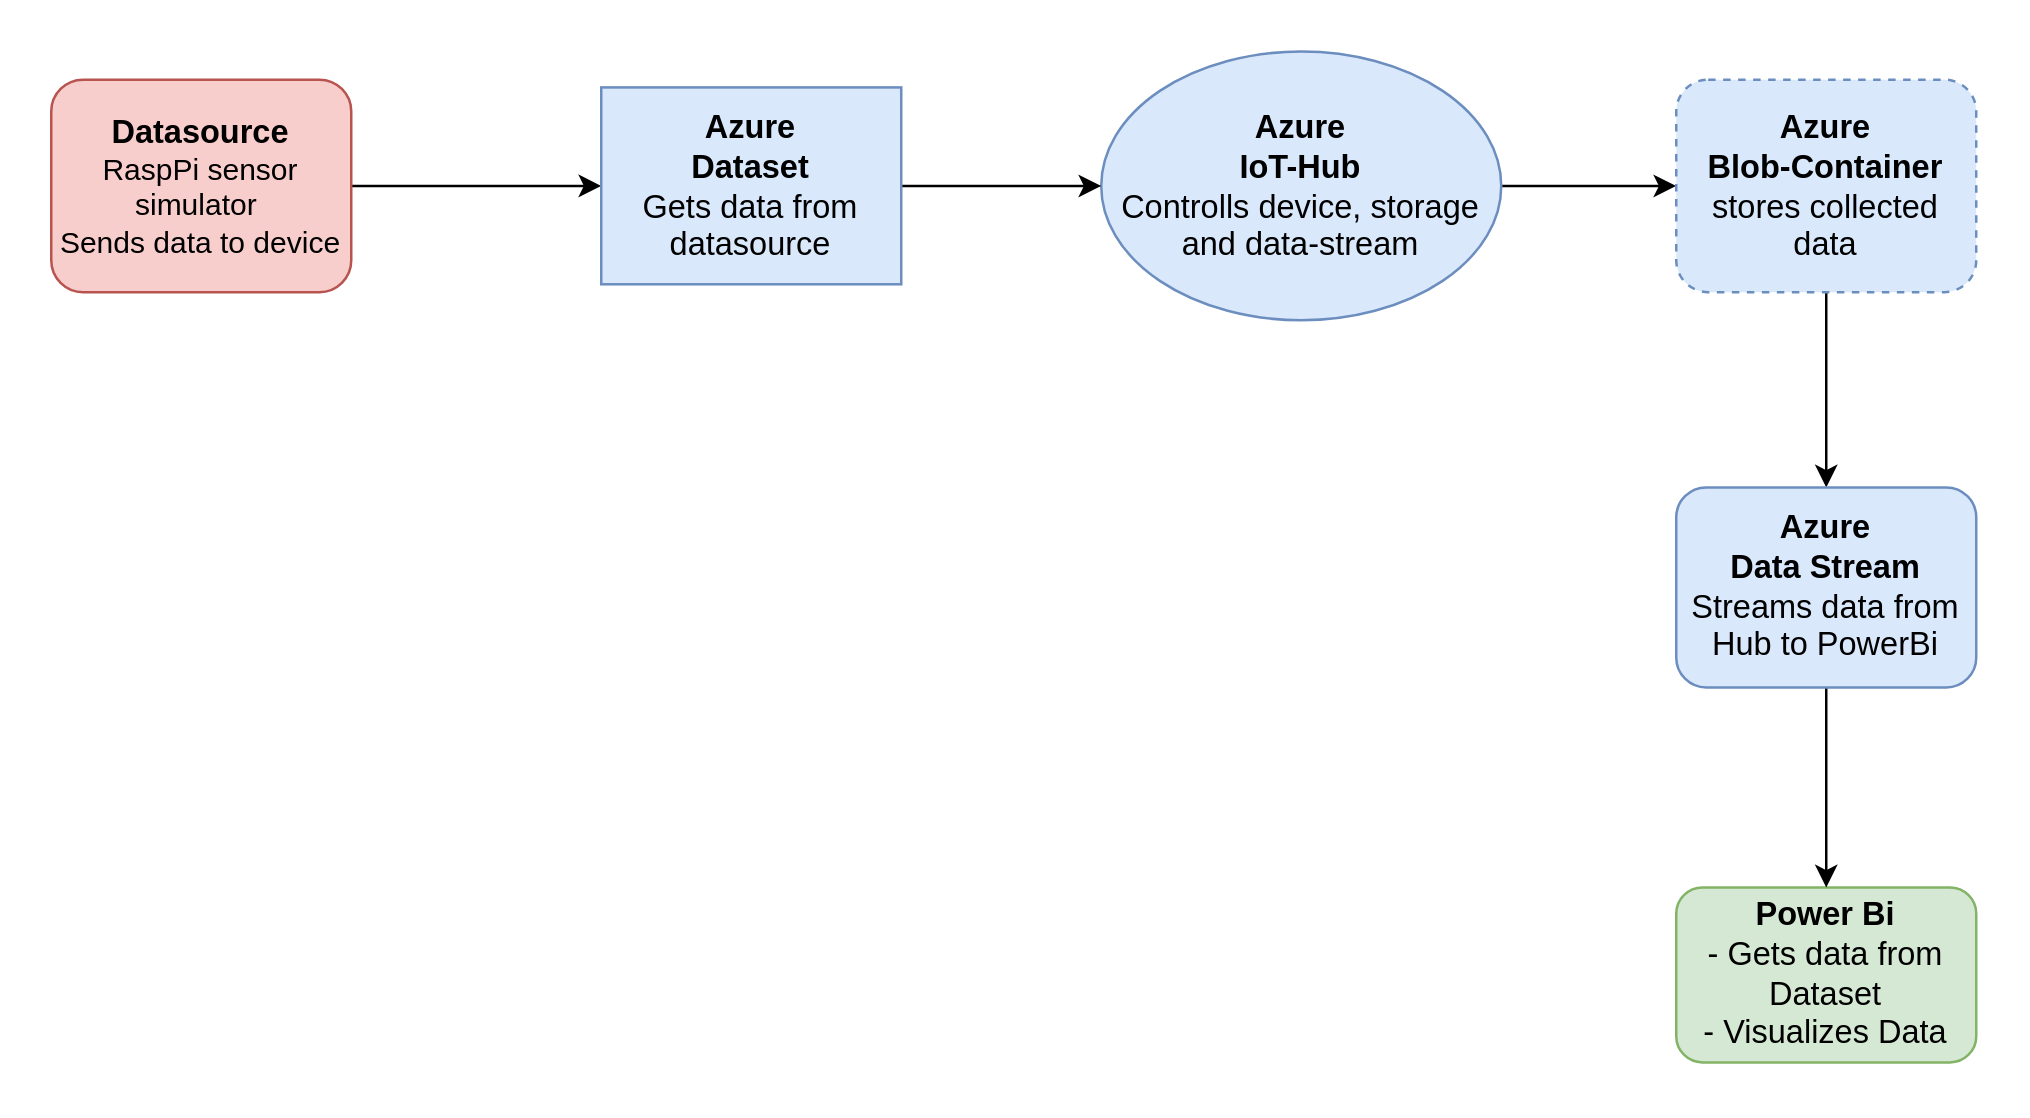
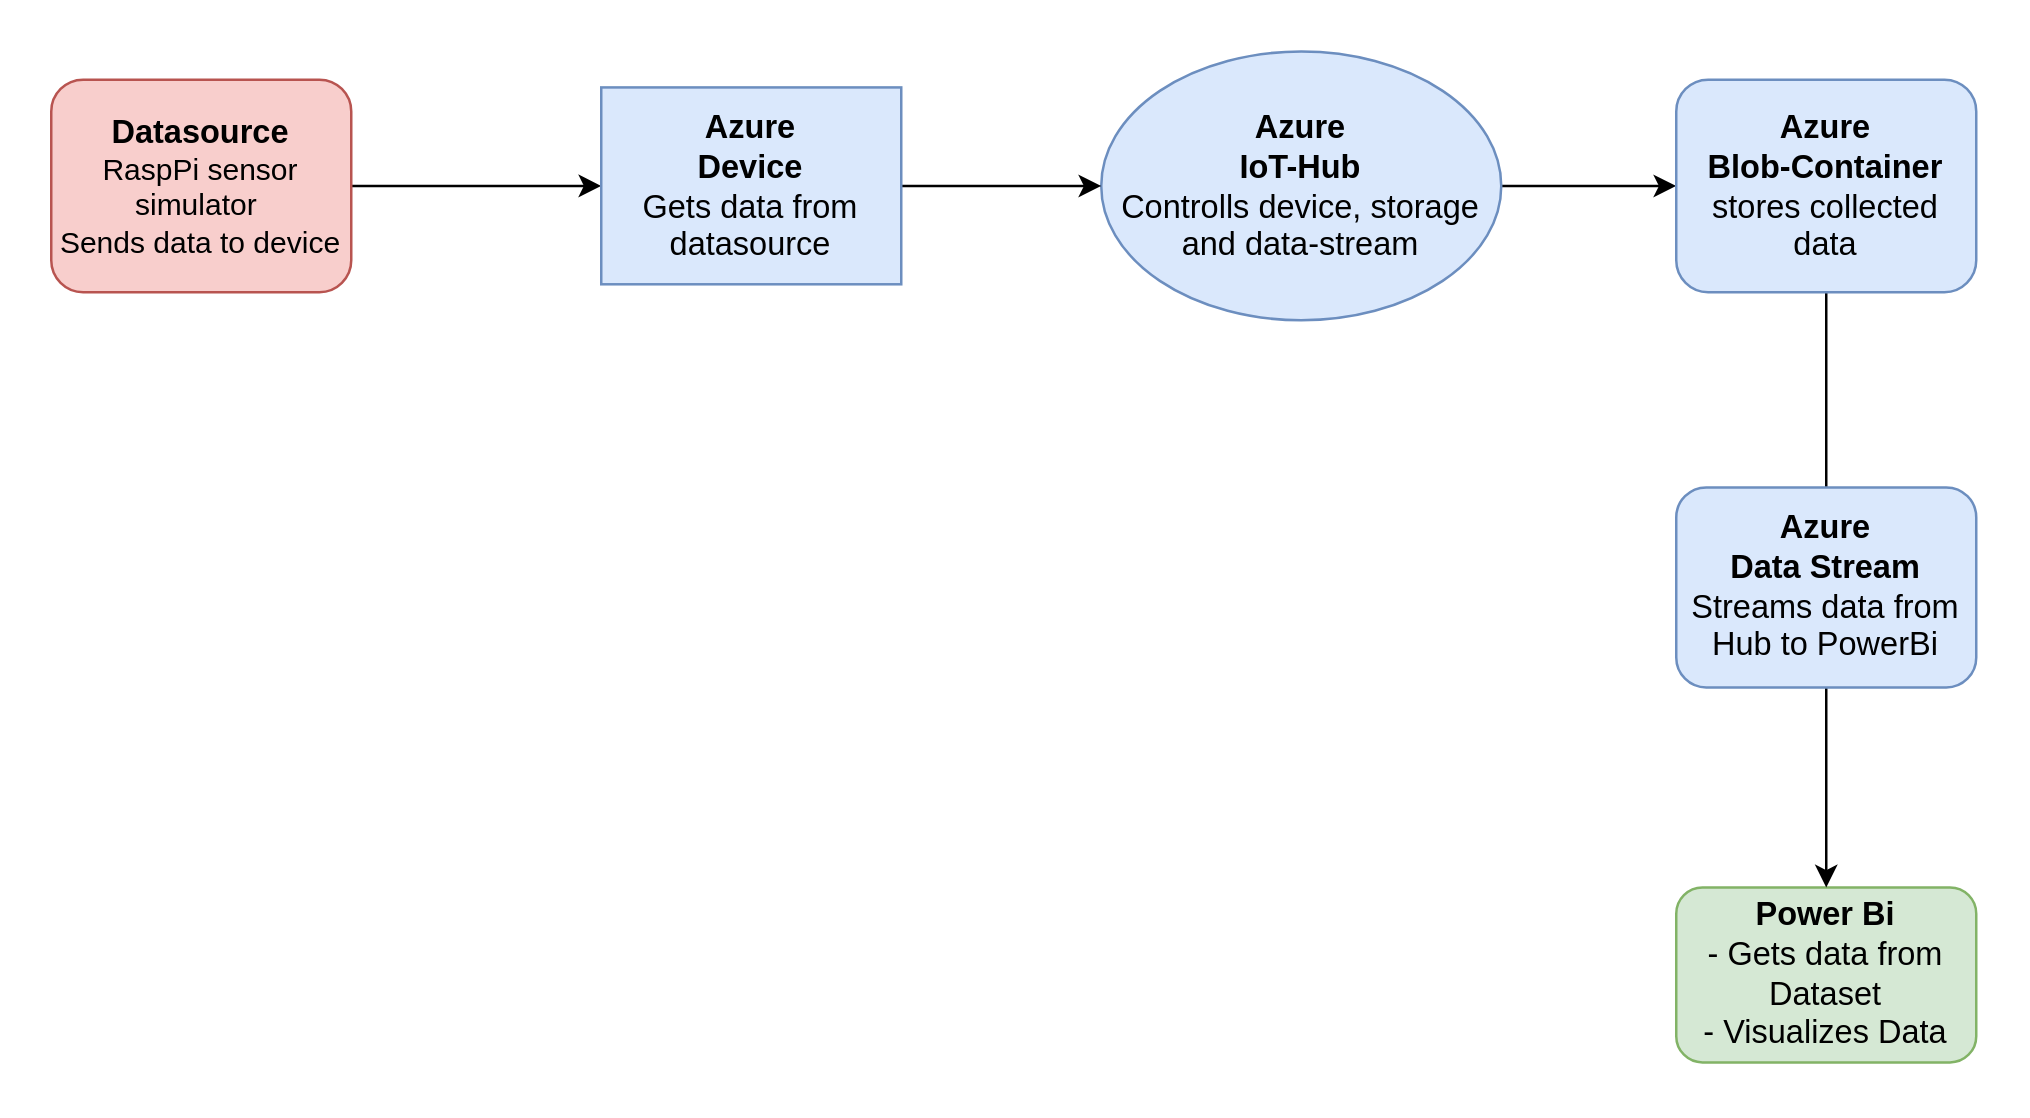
(751, 186) -> (751, 186)
(1826, 186) -> (1826, 186)
(1826, 469) -> (1826, 476)
